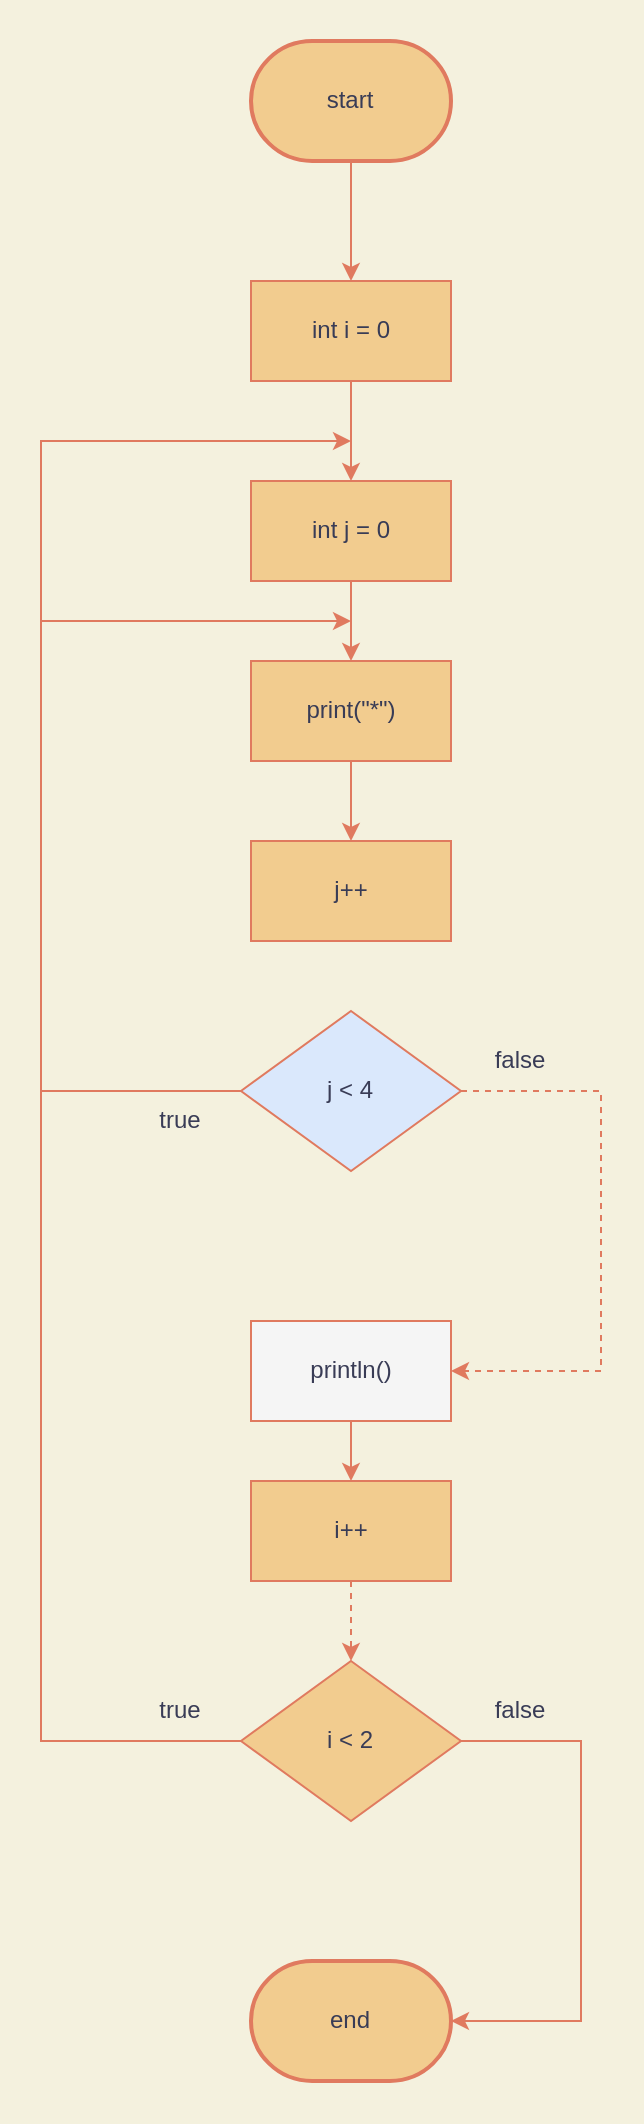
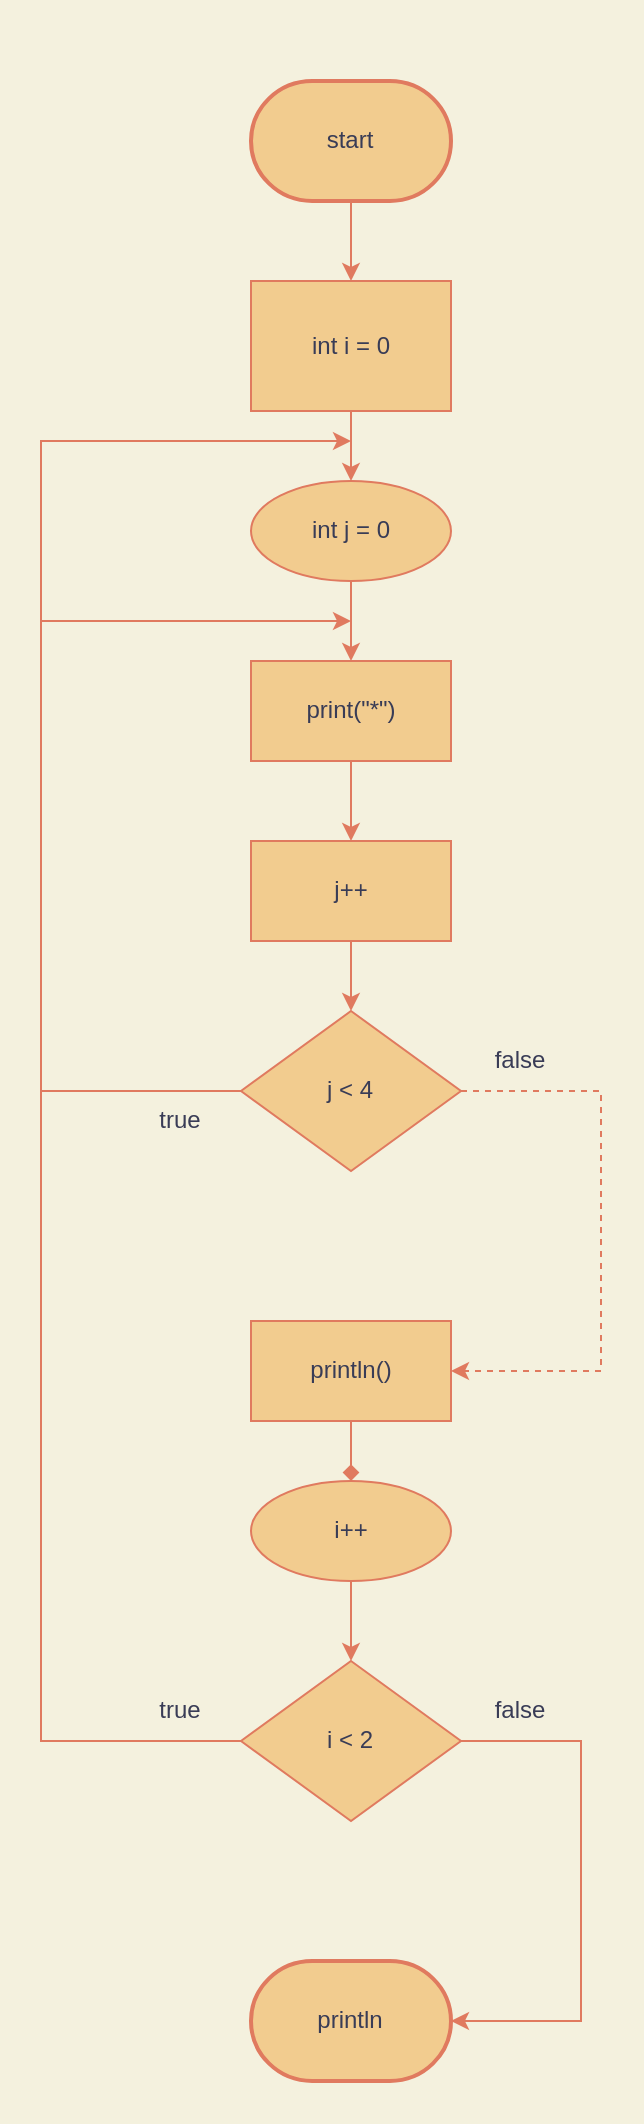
(351, 101) -> (351, 141)
(351, 331) -> (351, 346)
(351, 531) -> (351, 531)
none -> (351, 969)
(351, 1091) -> (351, 1091)
(351, 1371) -> (351, 1371)
(351, 1466) -> (351, 1465)
(351, 1531) -> (351, 1531)
(351, 1613) -> (351, 1613)
(351, 2021) -> (351, 2021)
